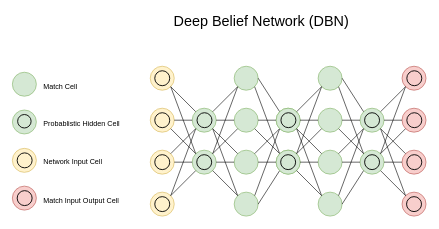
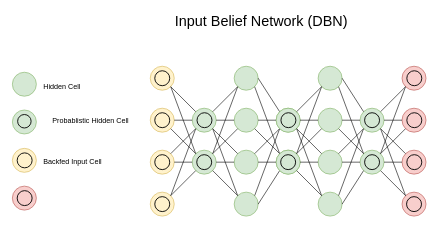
(262, 21) -> (262, 21)
(78, 84) -> (80, 84)
(81, 122) -> (90, 119)
(82, 159) -> (82, 159)
(81, 198) -> none
